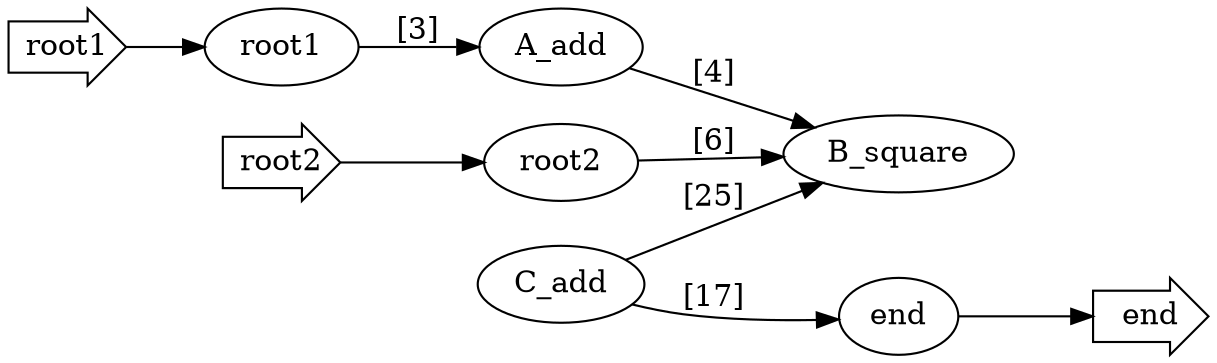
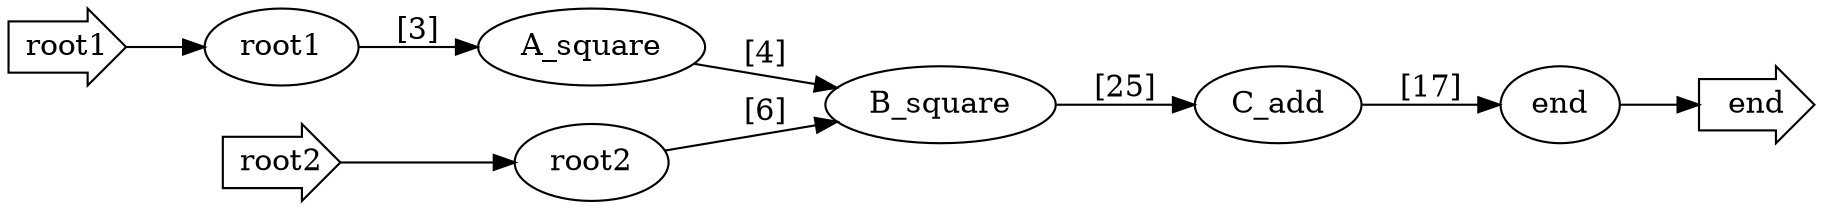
(561, 47) -> (592, 47)
(714, 225) -> (1114, 105)
